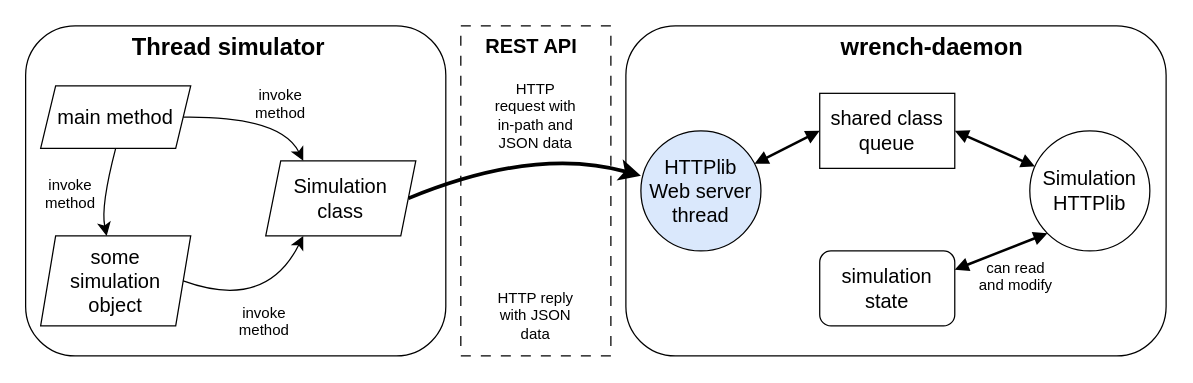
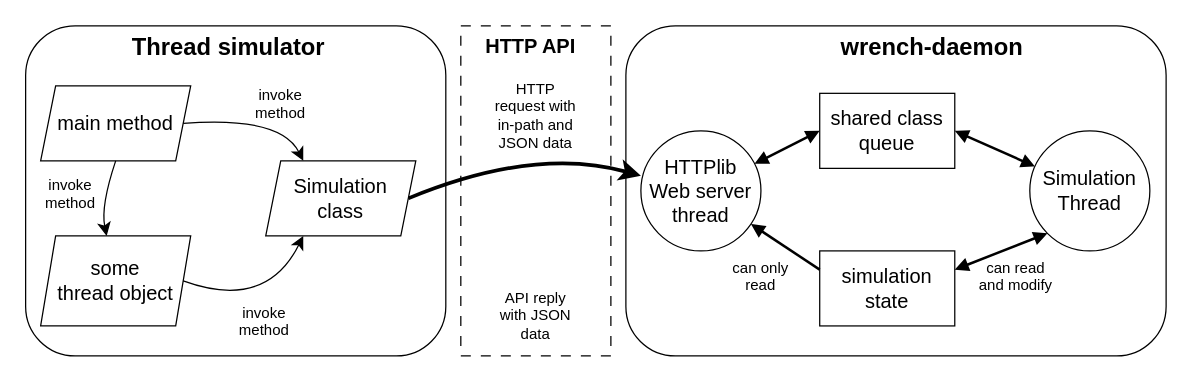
(528, 46) -> (528, 46)
(116, 117) -> (116, 123)
(701, 191) -> (701, 191)
(1089, 191) -> (1089, 191)
none -> (791, 250)
none -> (761, 273)
(116, 281) -> (116, 281)
(887, 288) -> (887, 288)
(536, 316) -> (536, 316)
